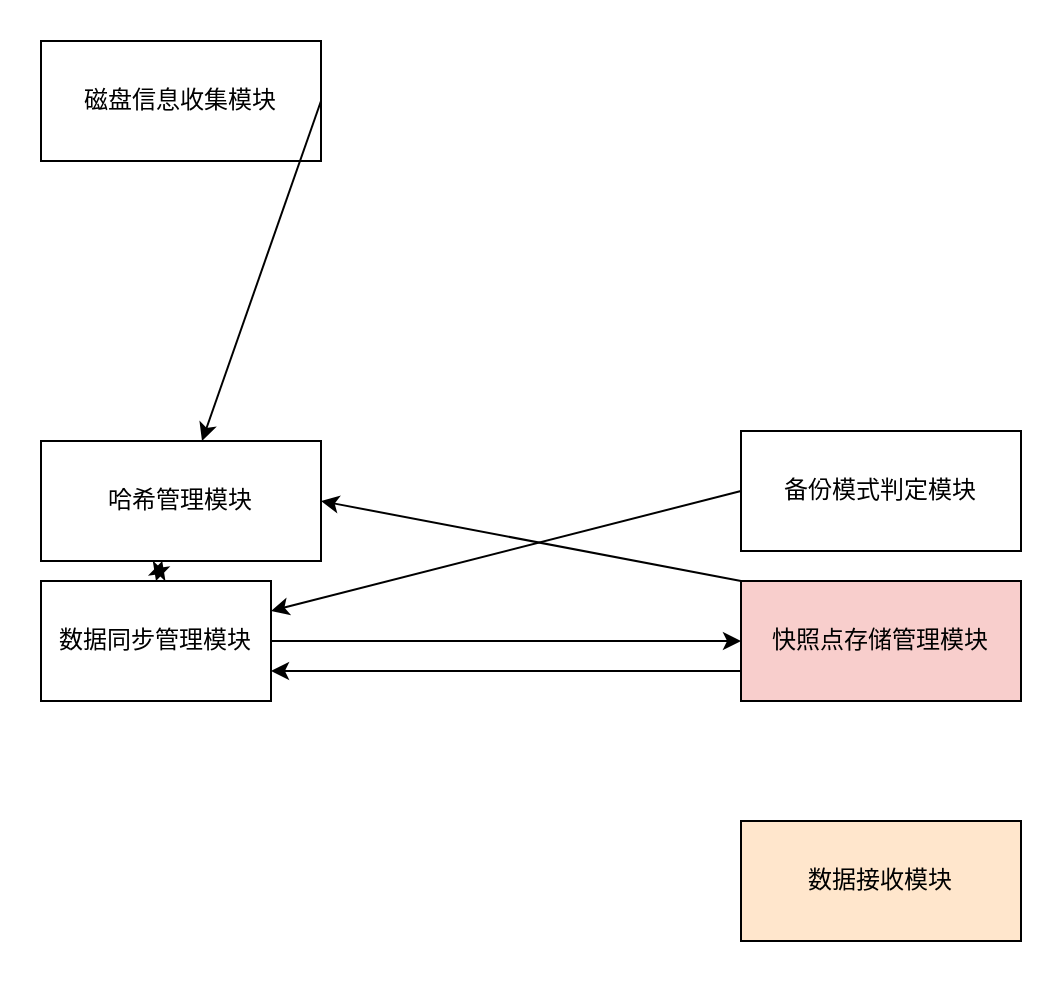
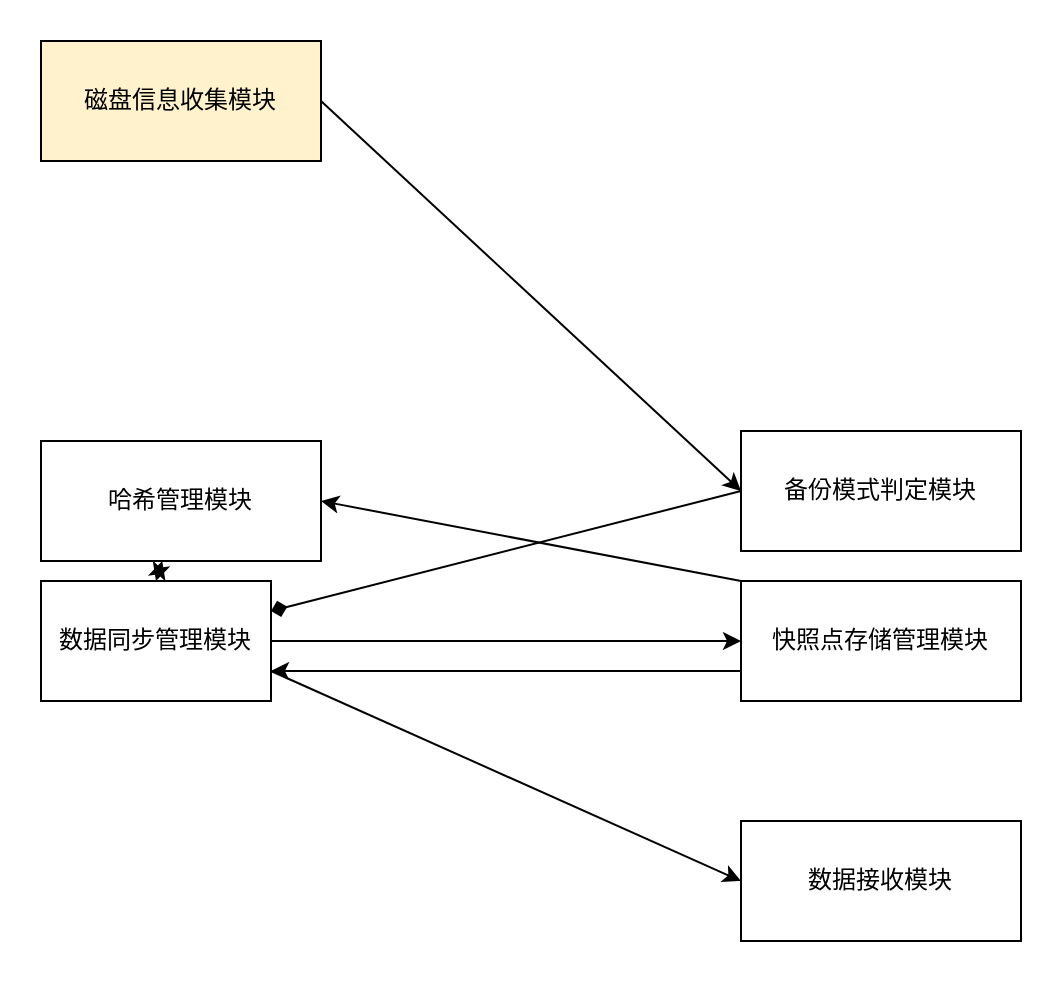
(181, 101) -> (181, 101)
(264, 265) -> (526, 292)
(285, 607) -> (287, 607)
(881, 641) -> (881, 641)
none -> (500, 773)
(881, 881) -> (881, 881)
